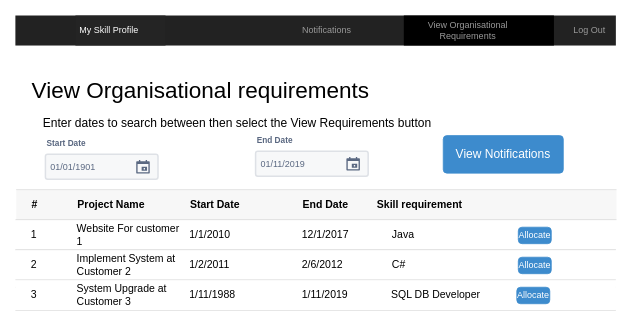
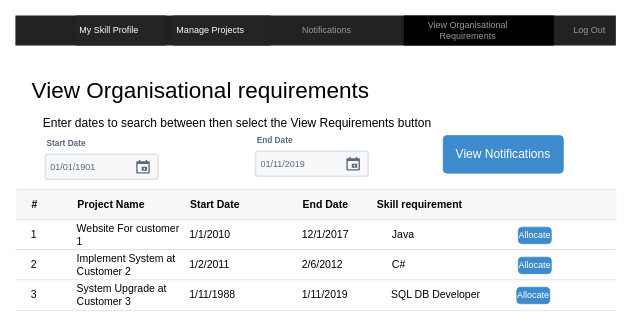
none -> (222, 30)
